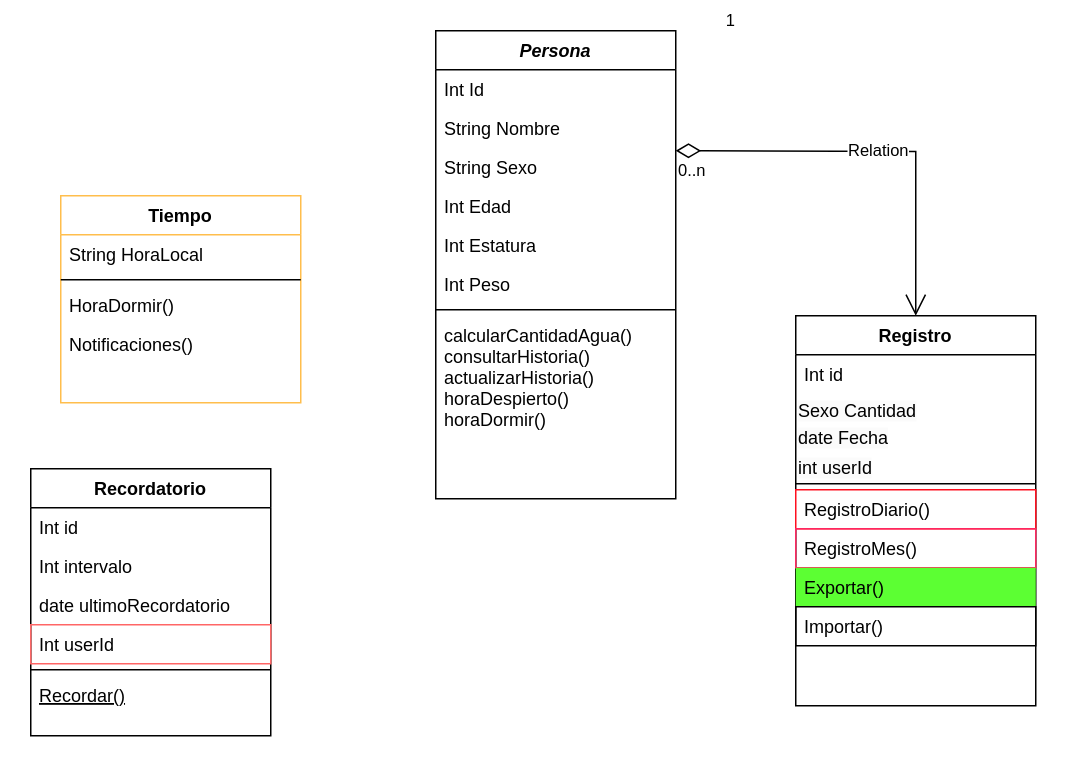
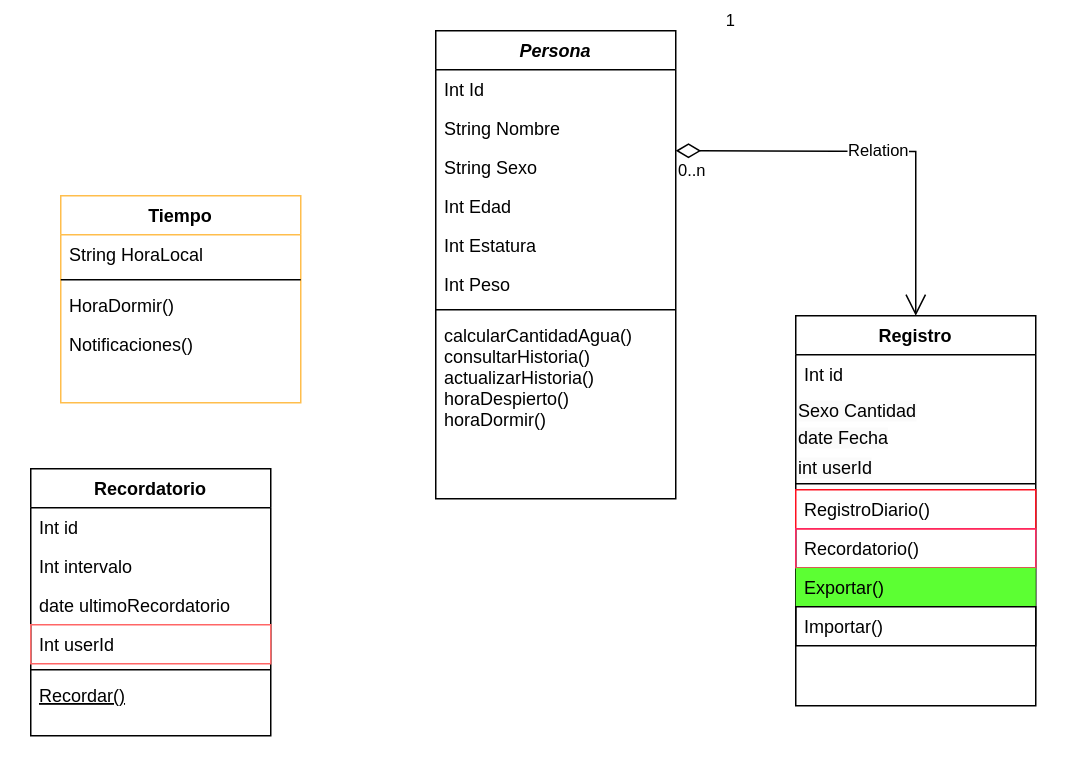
(867, 549) -> (872, 549)
